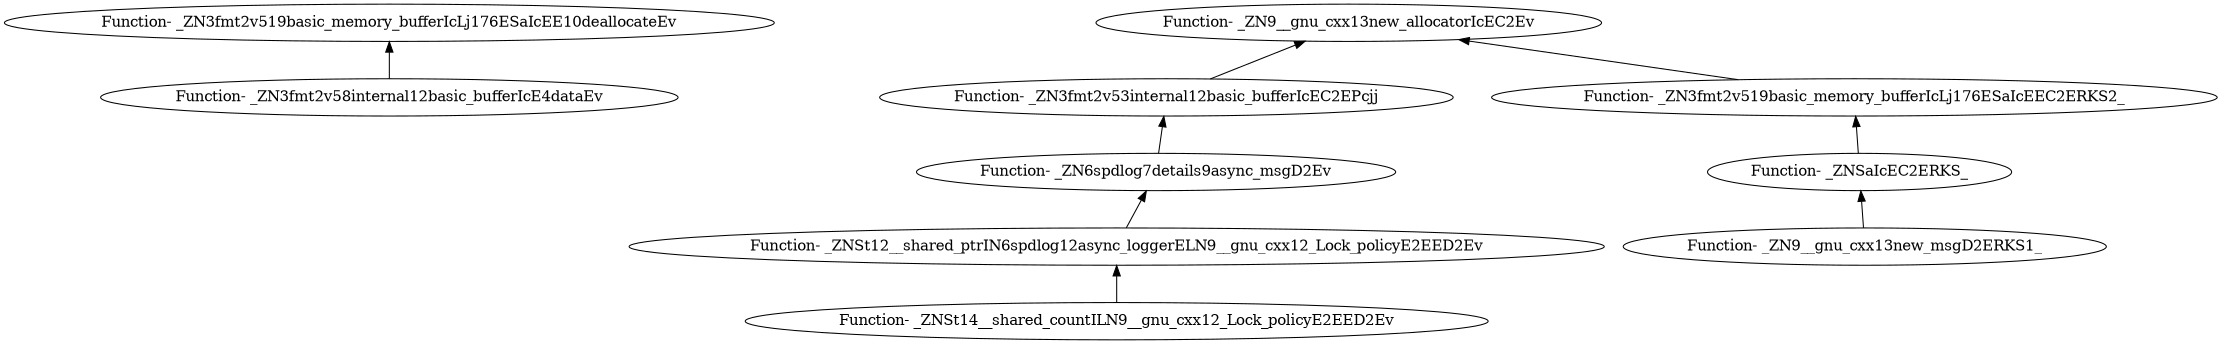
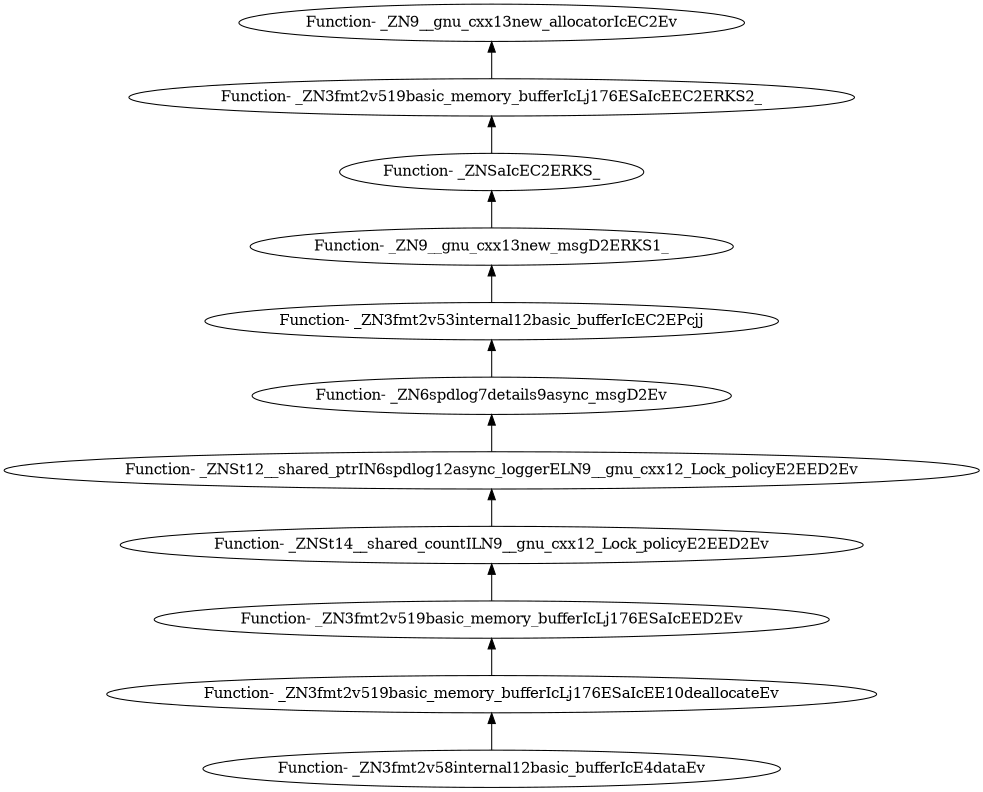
(1253, 62) -> (492, 289)
none -> (492, 620)
